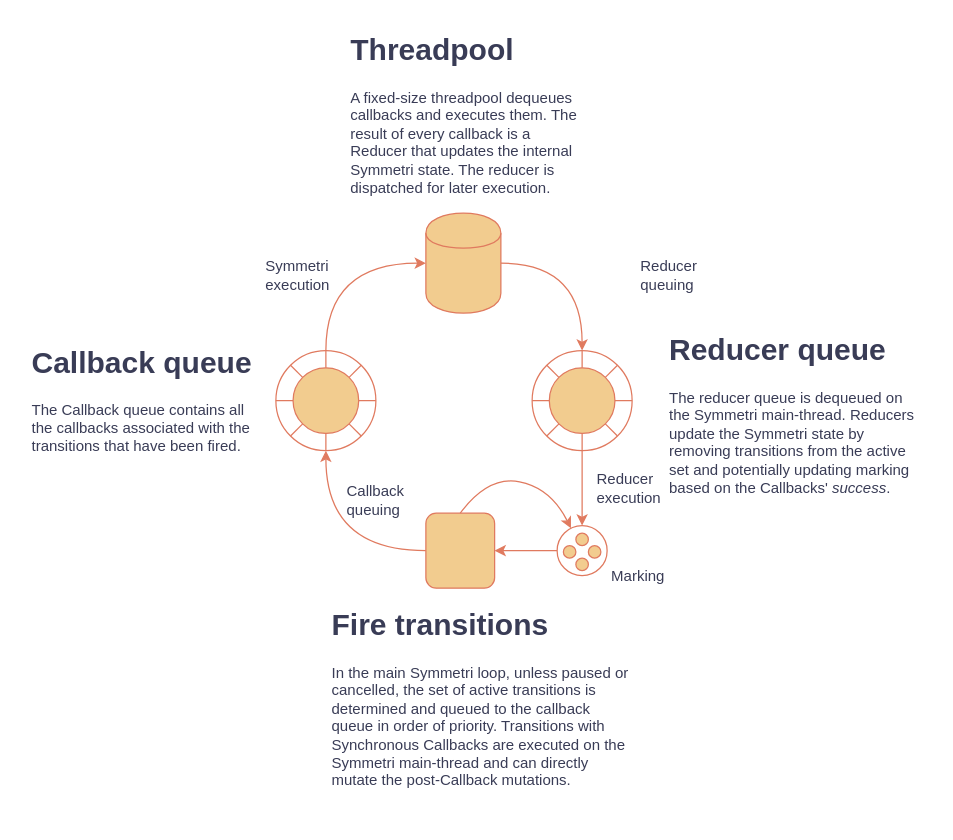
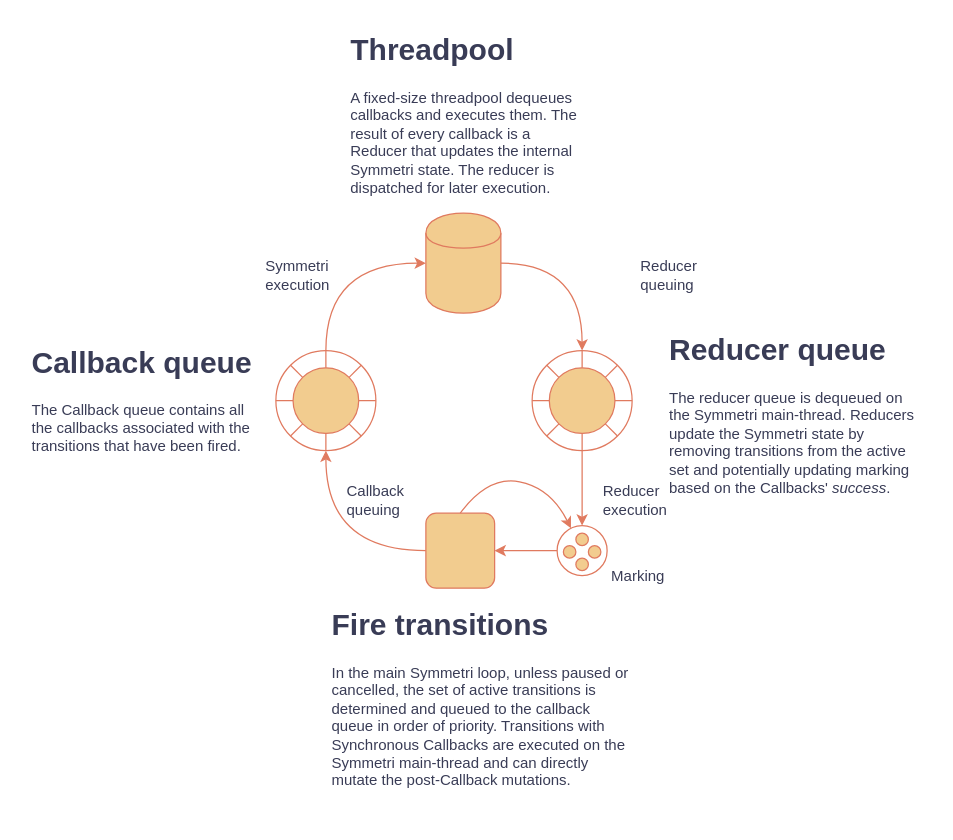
(619, 488) -> (626, 501)
